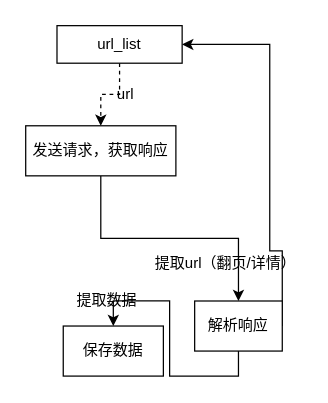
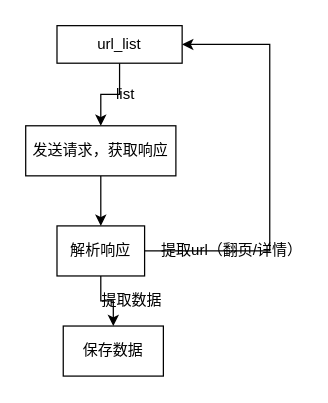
(113, 94) -> (113, 94)
(126, 94) -> (126, 94)
(226, 263) -> (232, 251)
(107, 301) -> (132, 301)
(238, 326) -> (101, 251)
